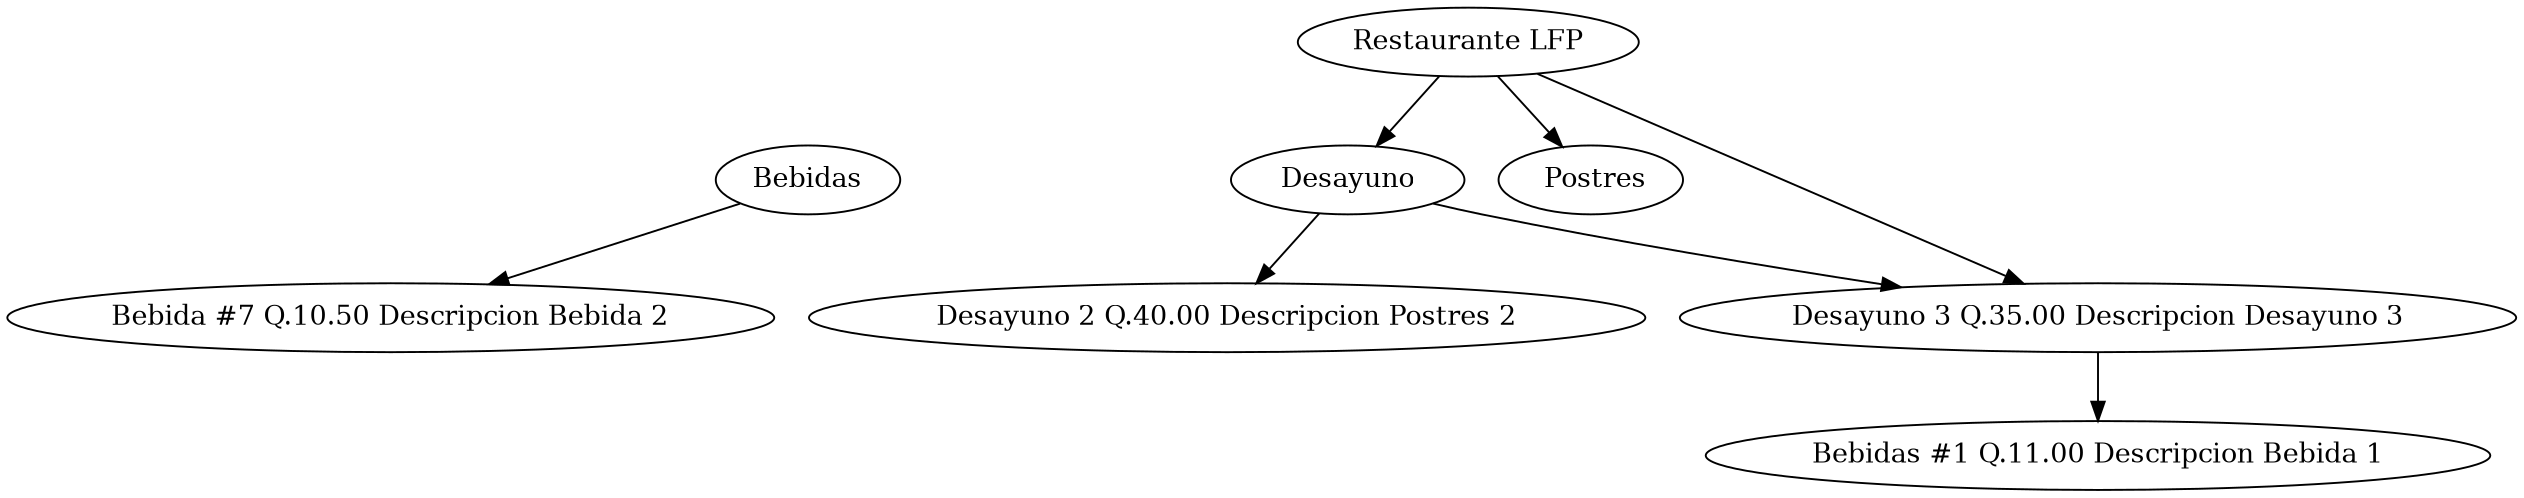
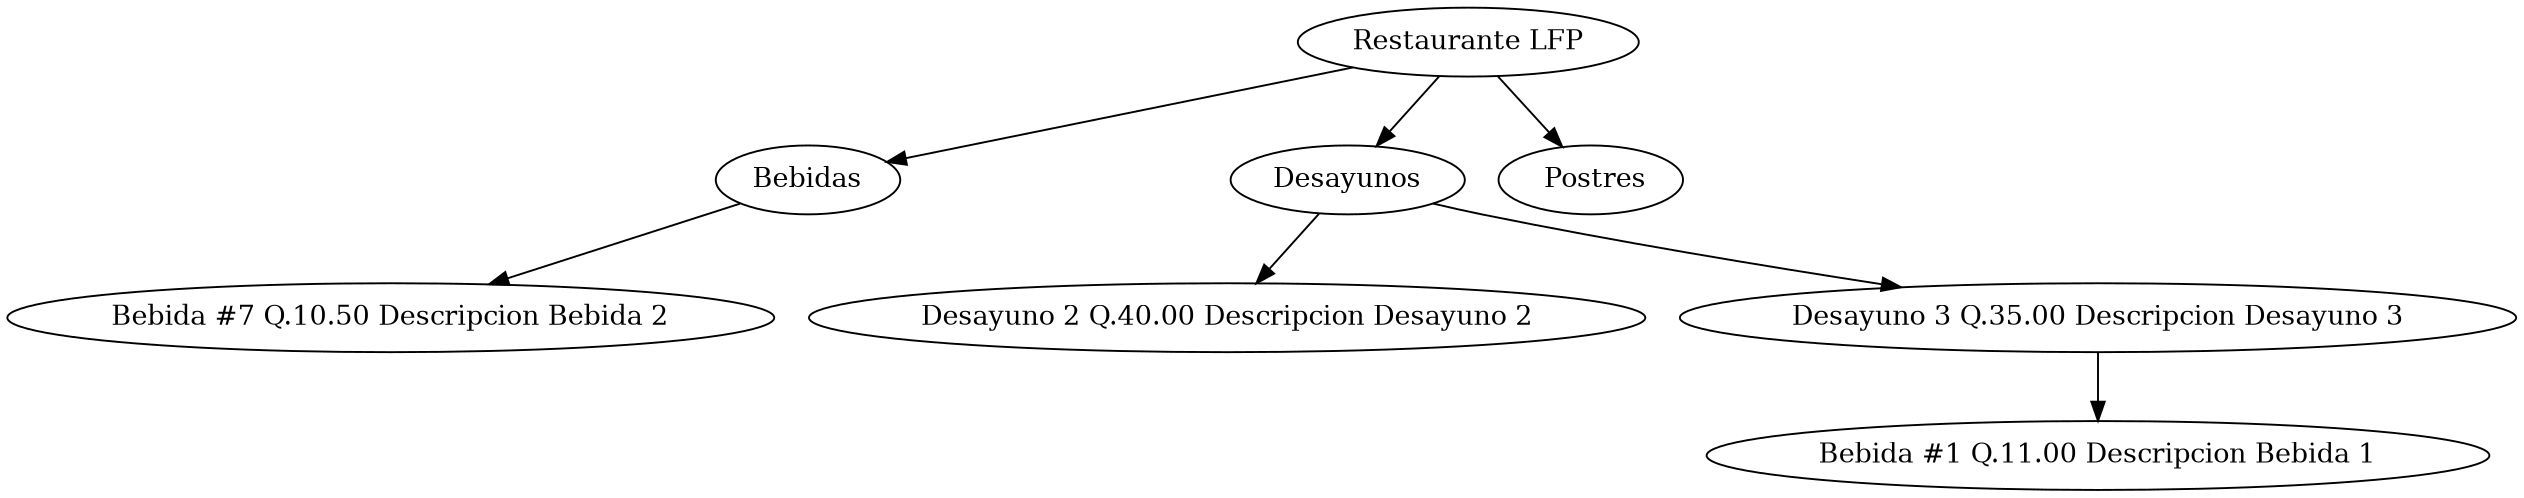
(1772, 175) -> (1129, 113)
(1348, 180) -> (1348, 180)
(1227, 318) -> (1227, 318)
(2098, 456) -> (2098, 456)
